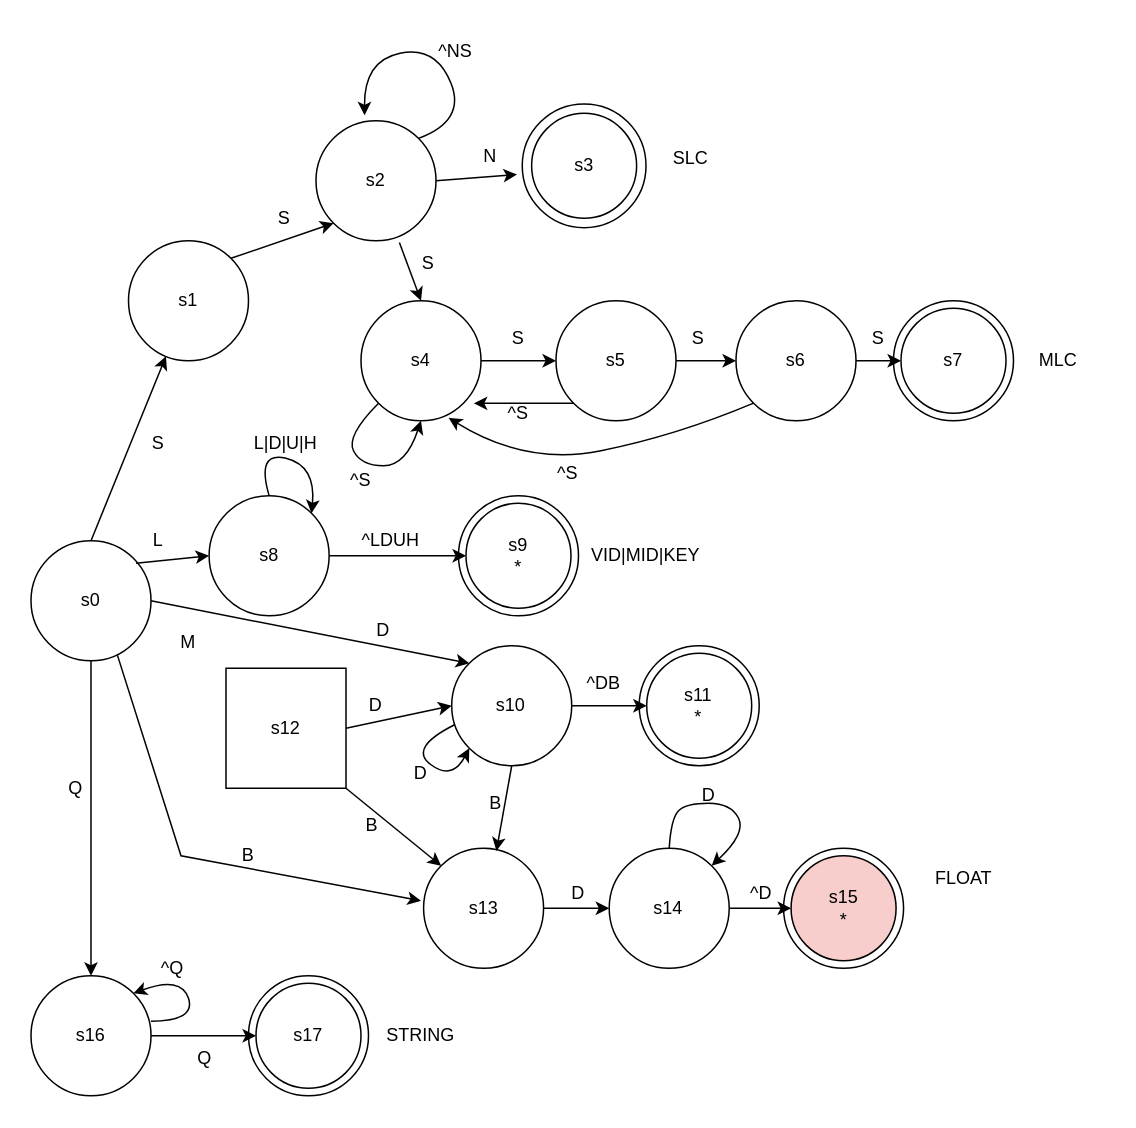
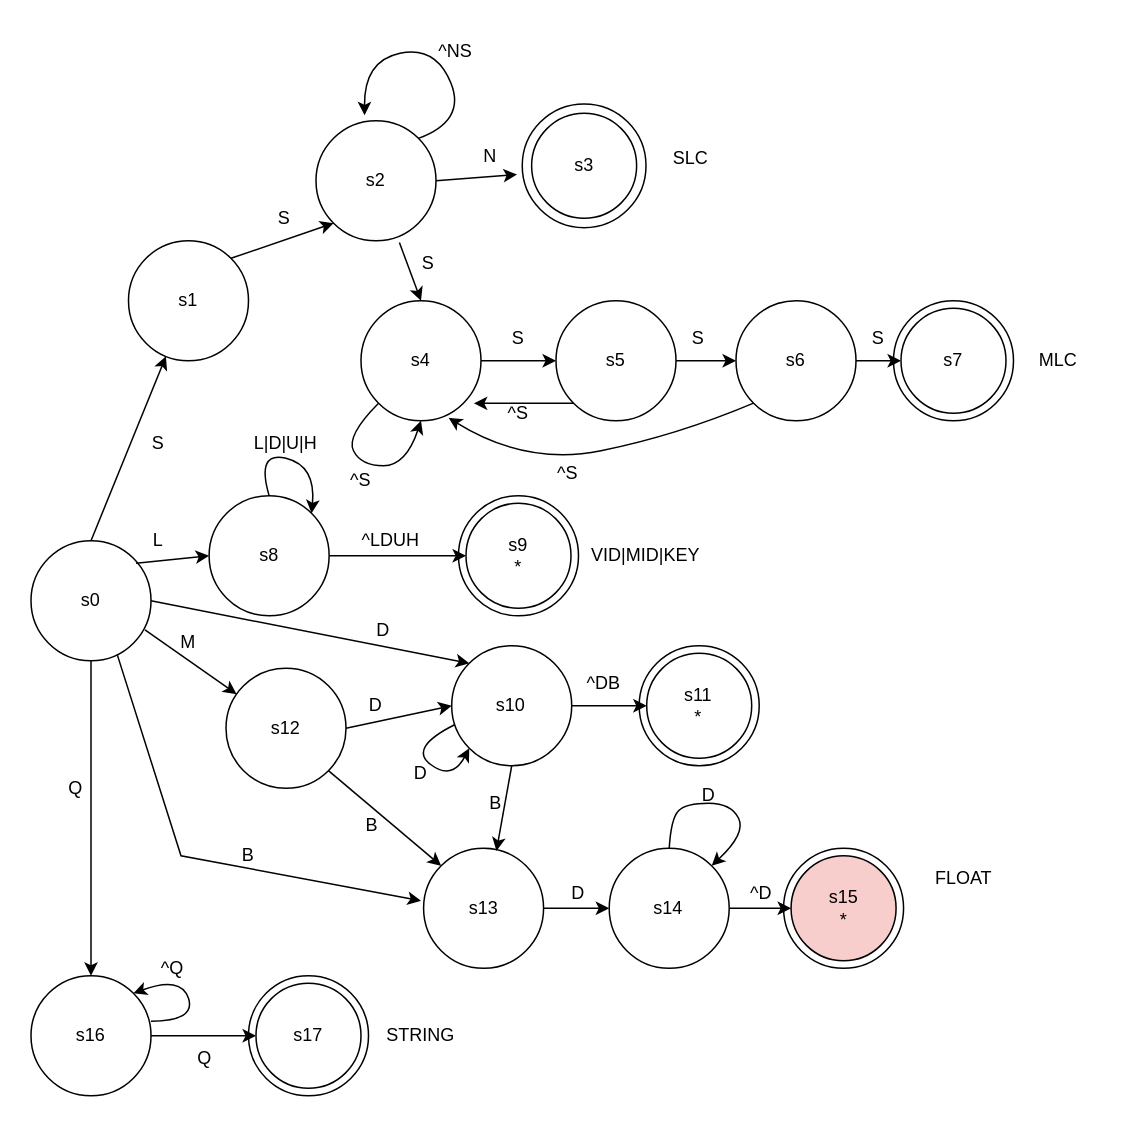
none -> (187, 659)
(286, 728) -> (286, 728)
